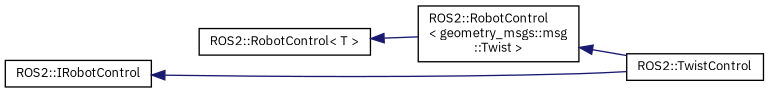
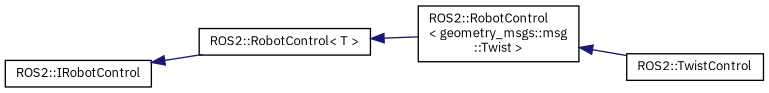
(396, 76) -> (184, 57)
